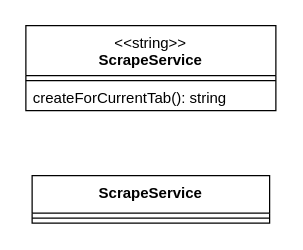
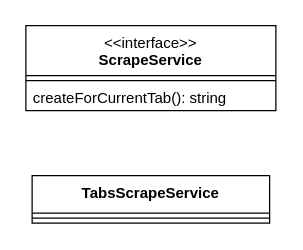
(151, 52) -> (151, 52)
(151, 193) -> (151, 193)
